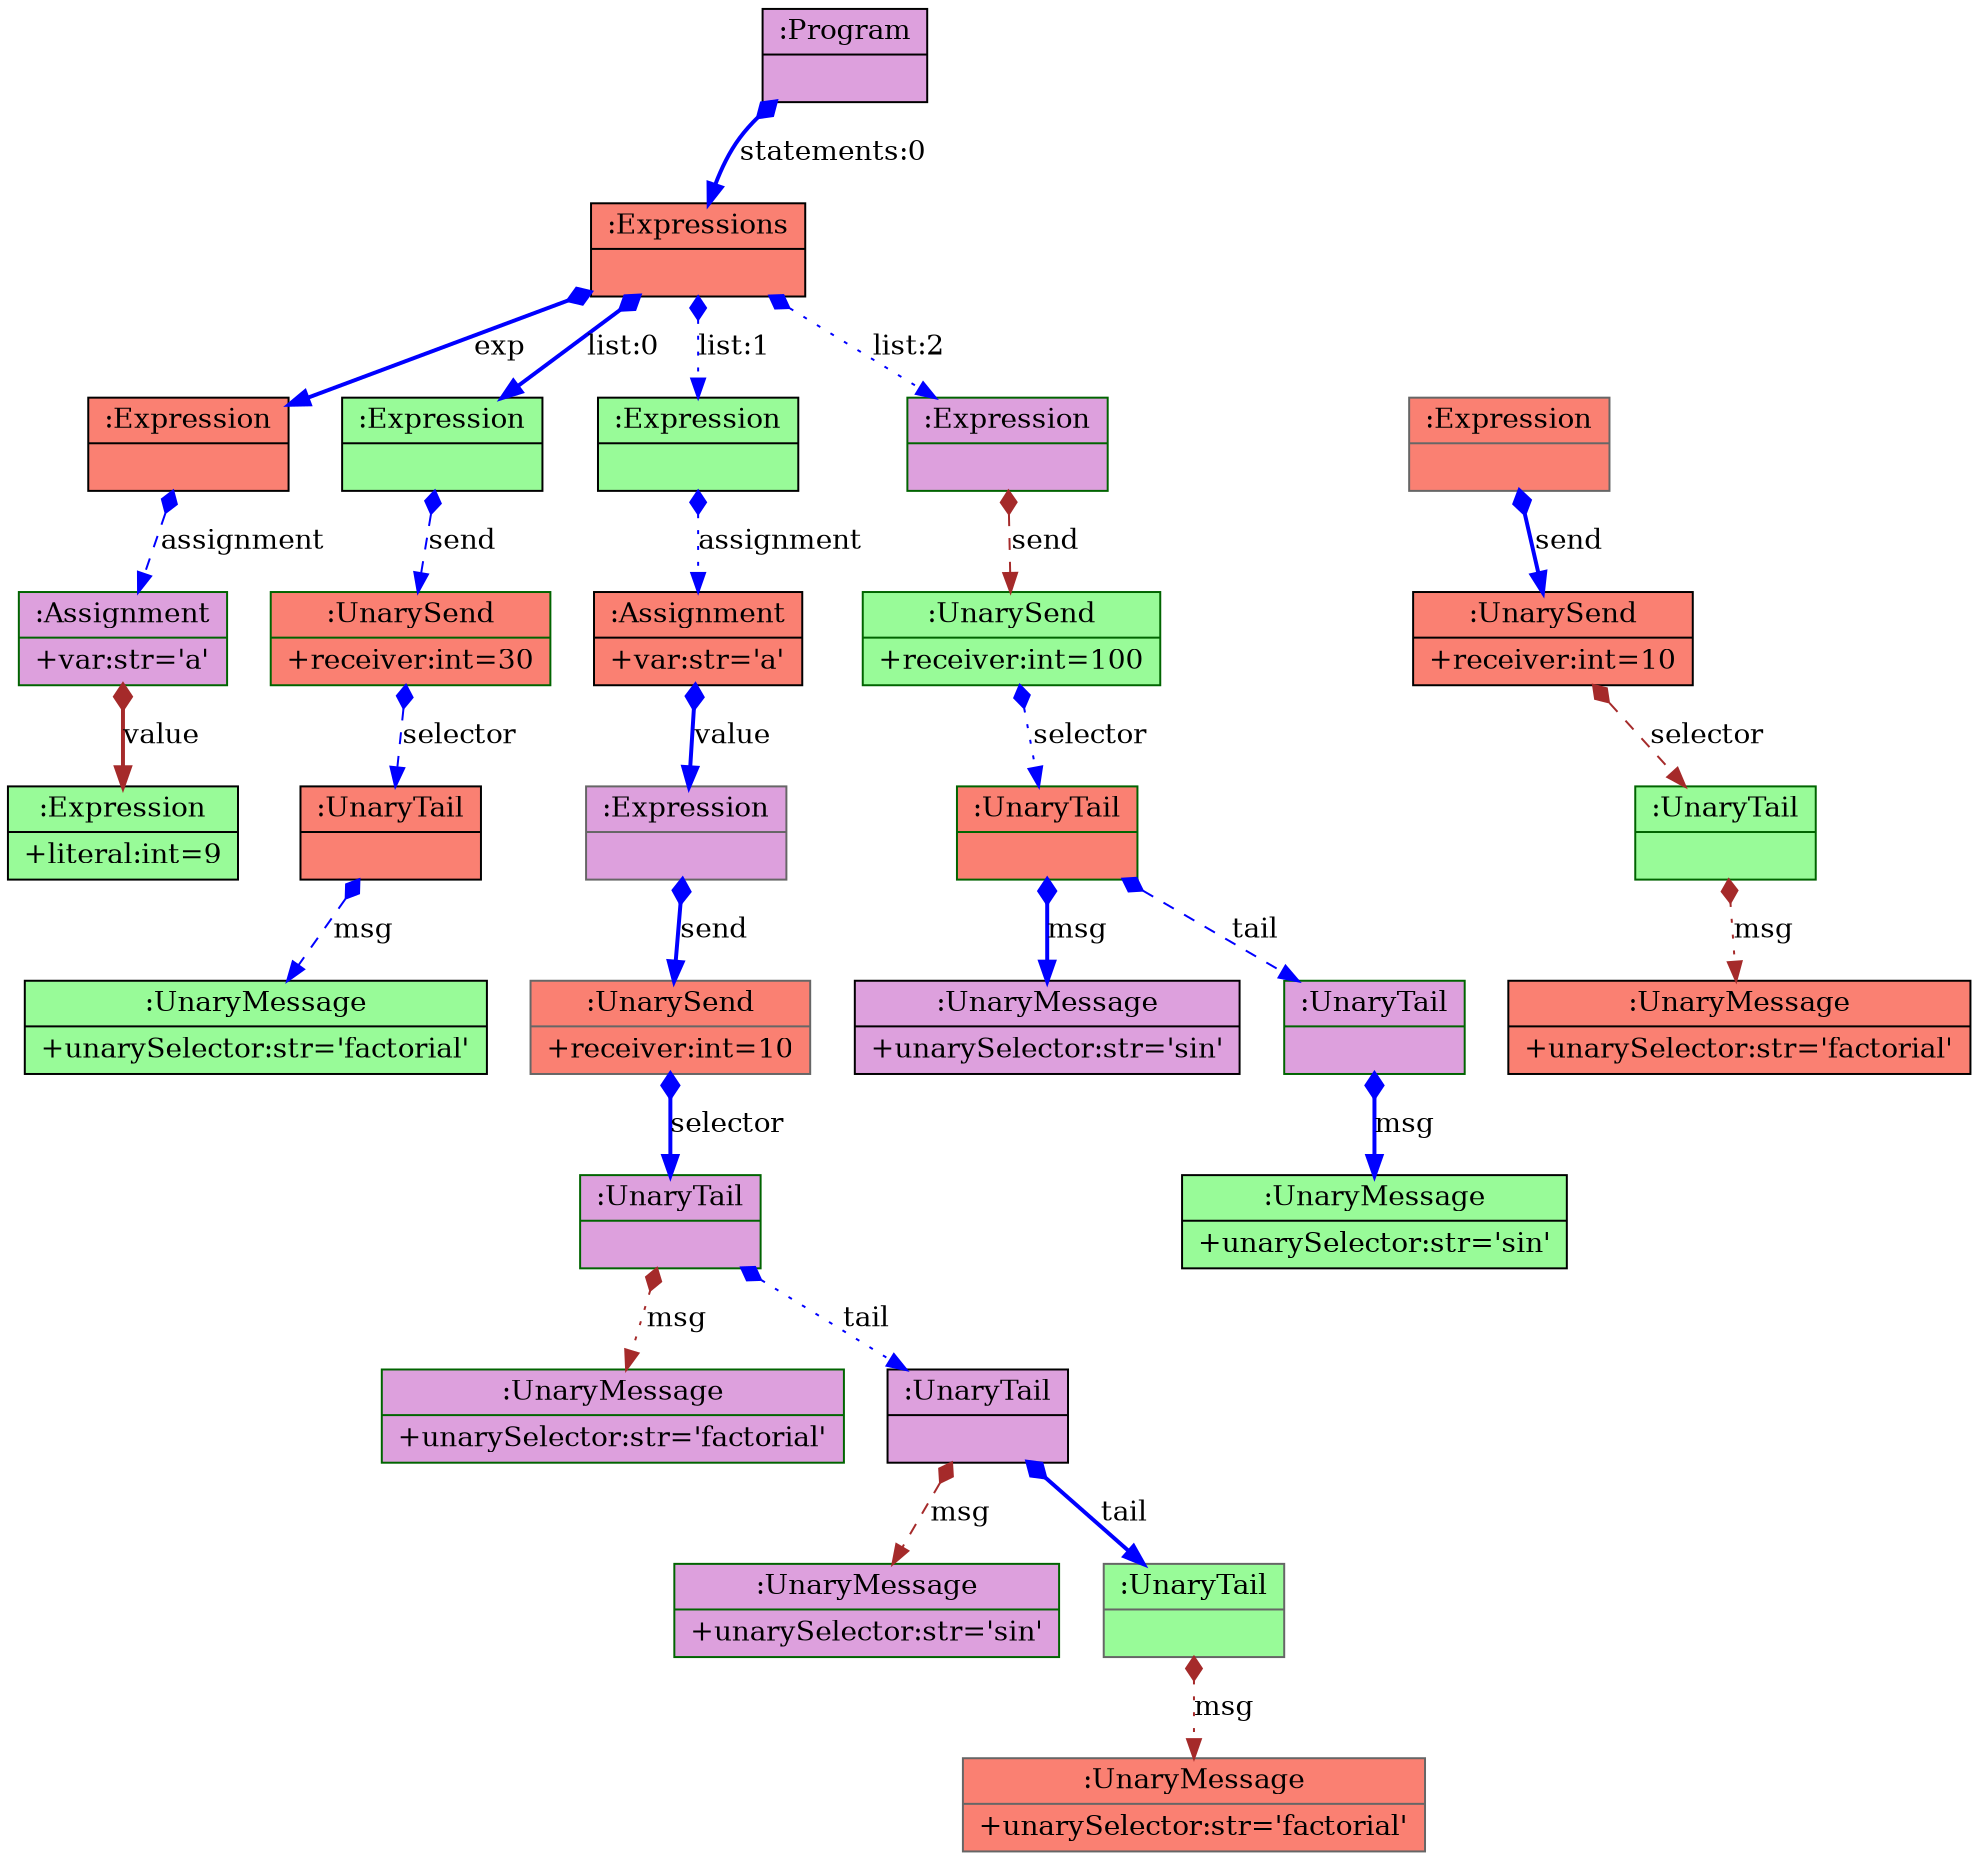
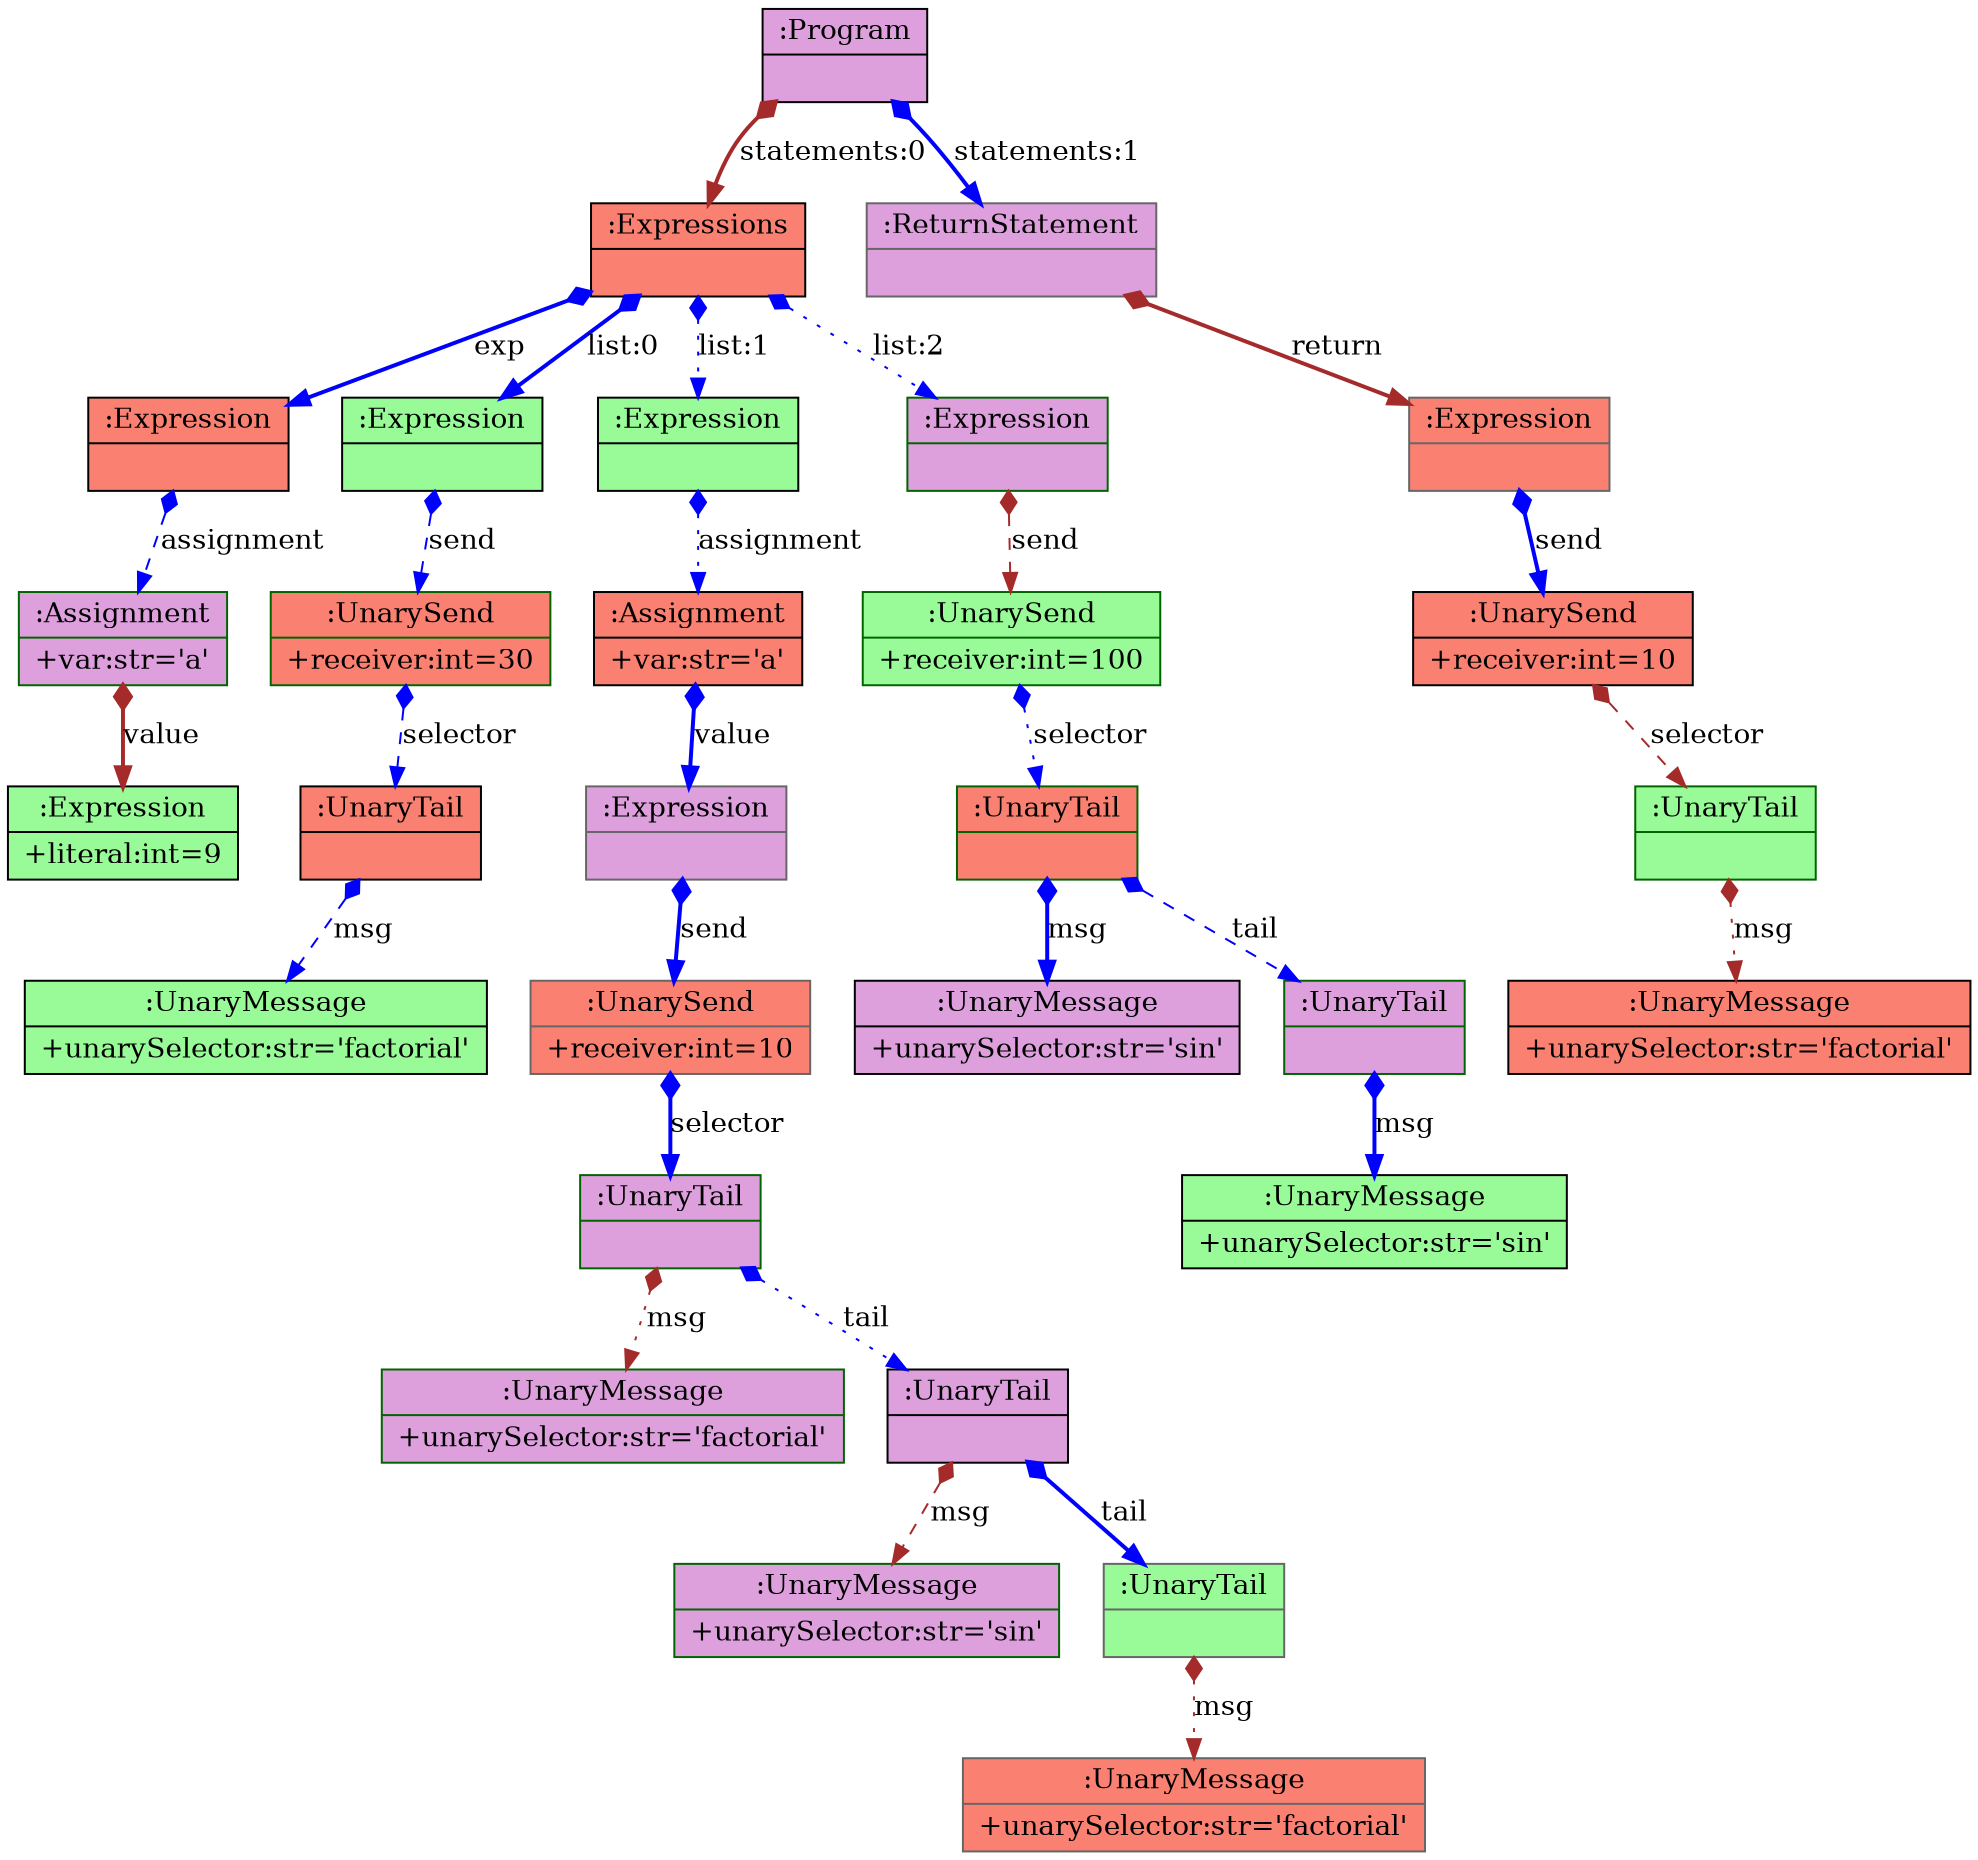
(733, 149) -> (733, 149)
none -> (1012, 250)
